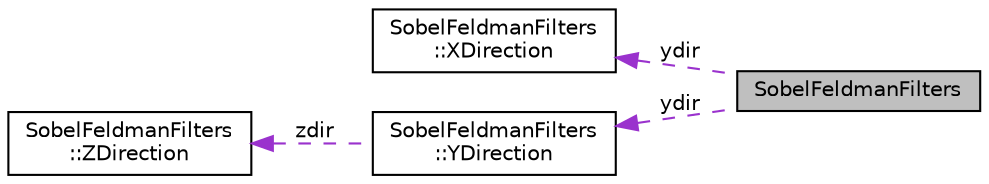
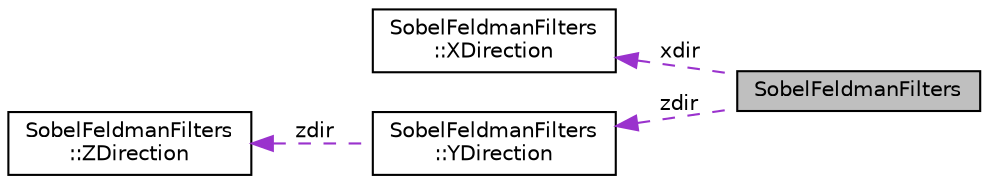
(677, 52) -> (677, 52)
(677, 105) -> (677, 105)
